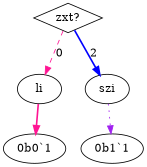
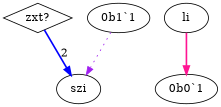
(56, 49) -> none
(109, 115) -> (101, 50)
